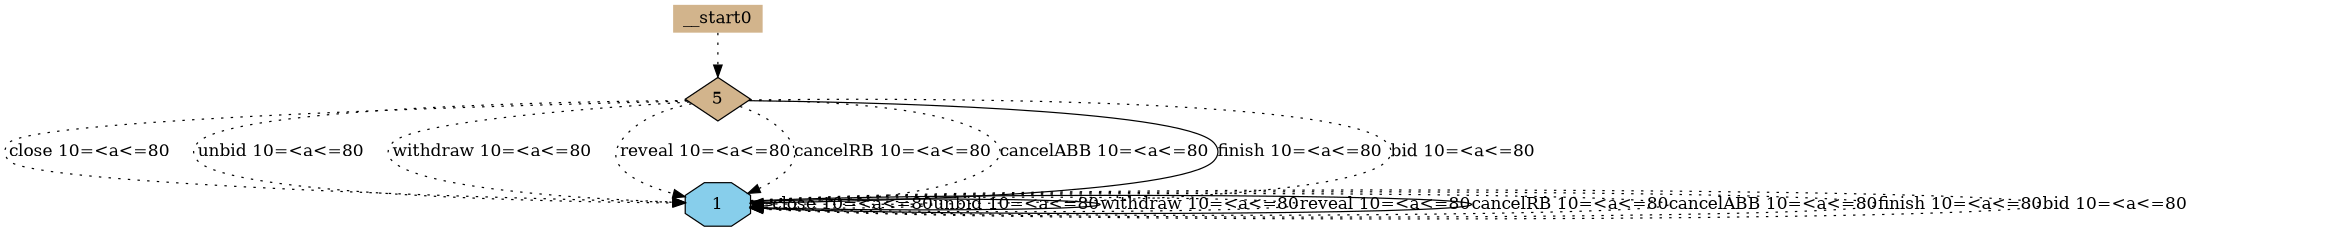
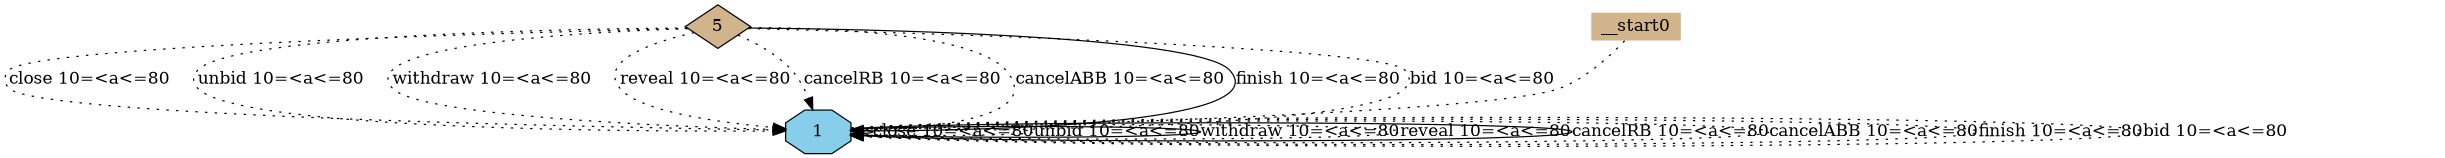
(718, 49) -> (1389, 109)
